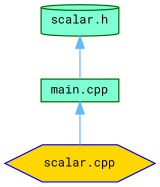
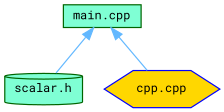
(80, 64) -> (71, 55)
(80, 163) -> (162, 89)
